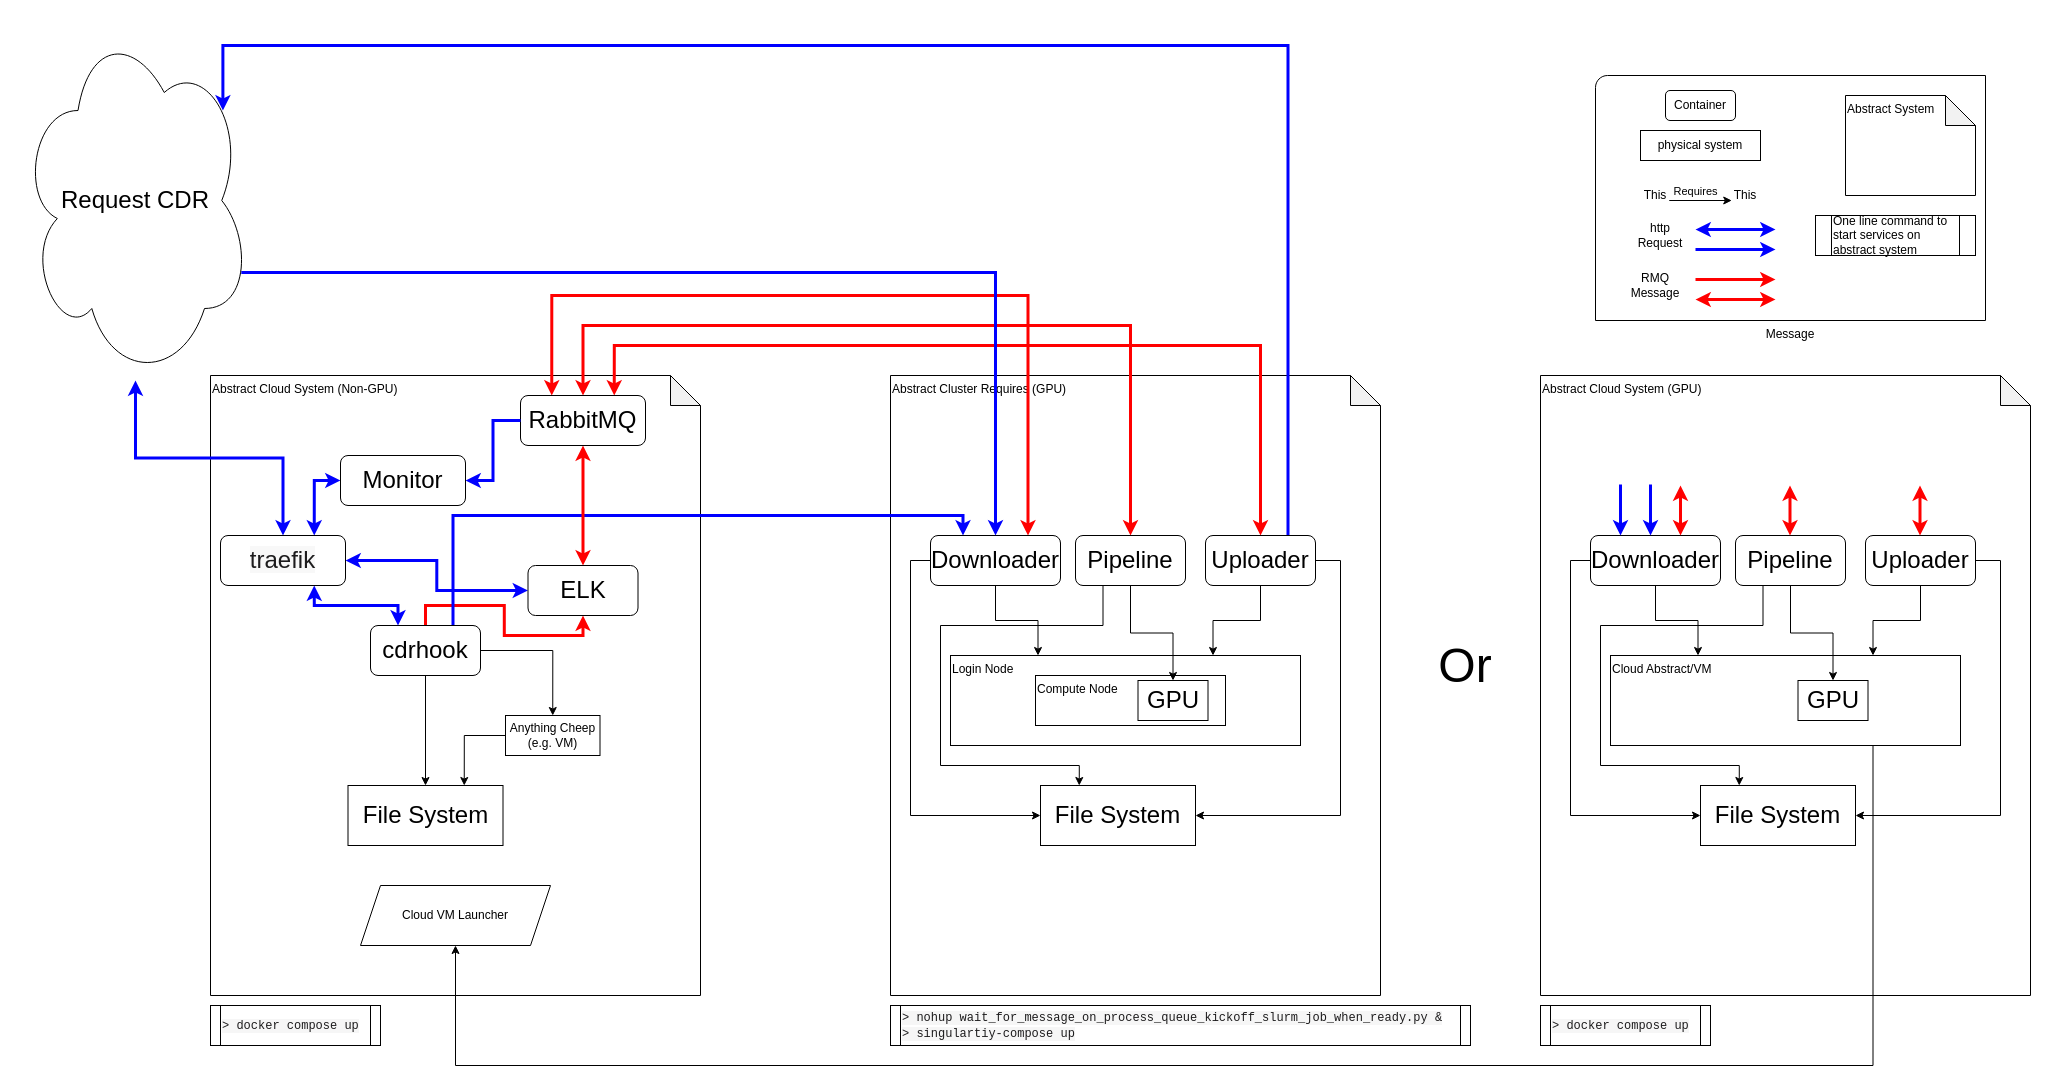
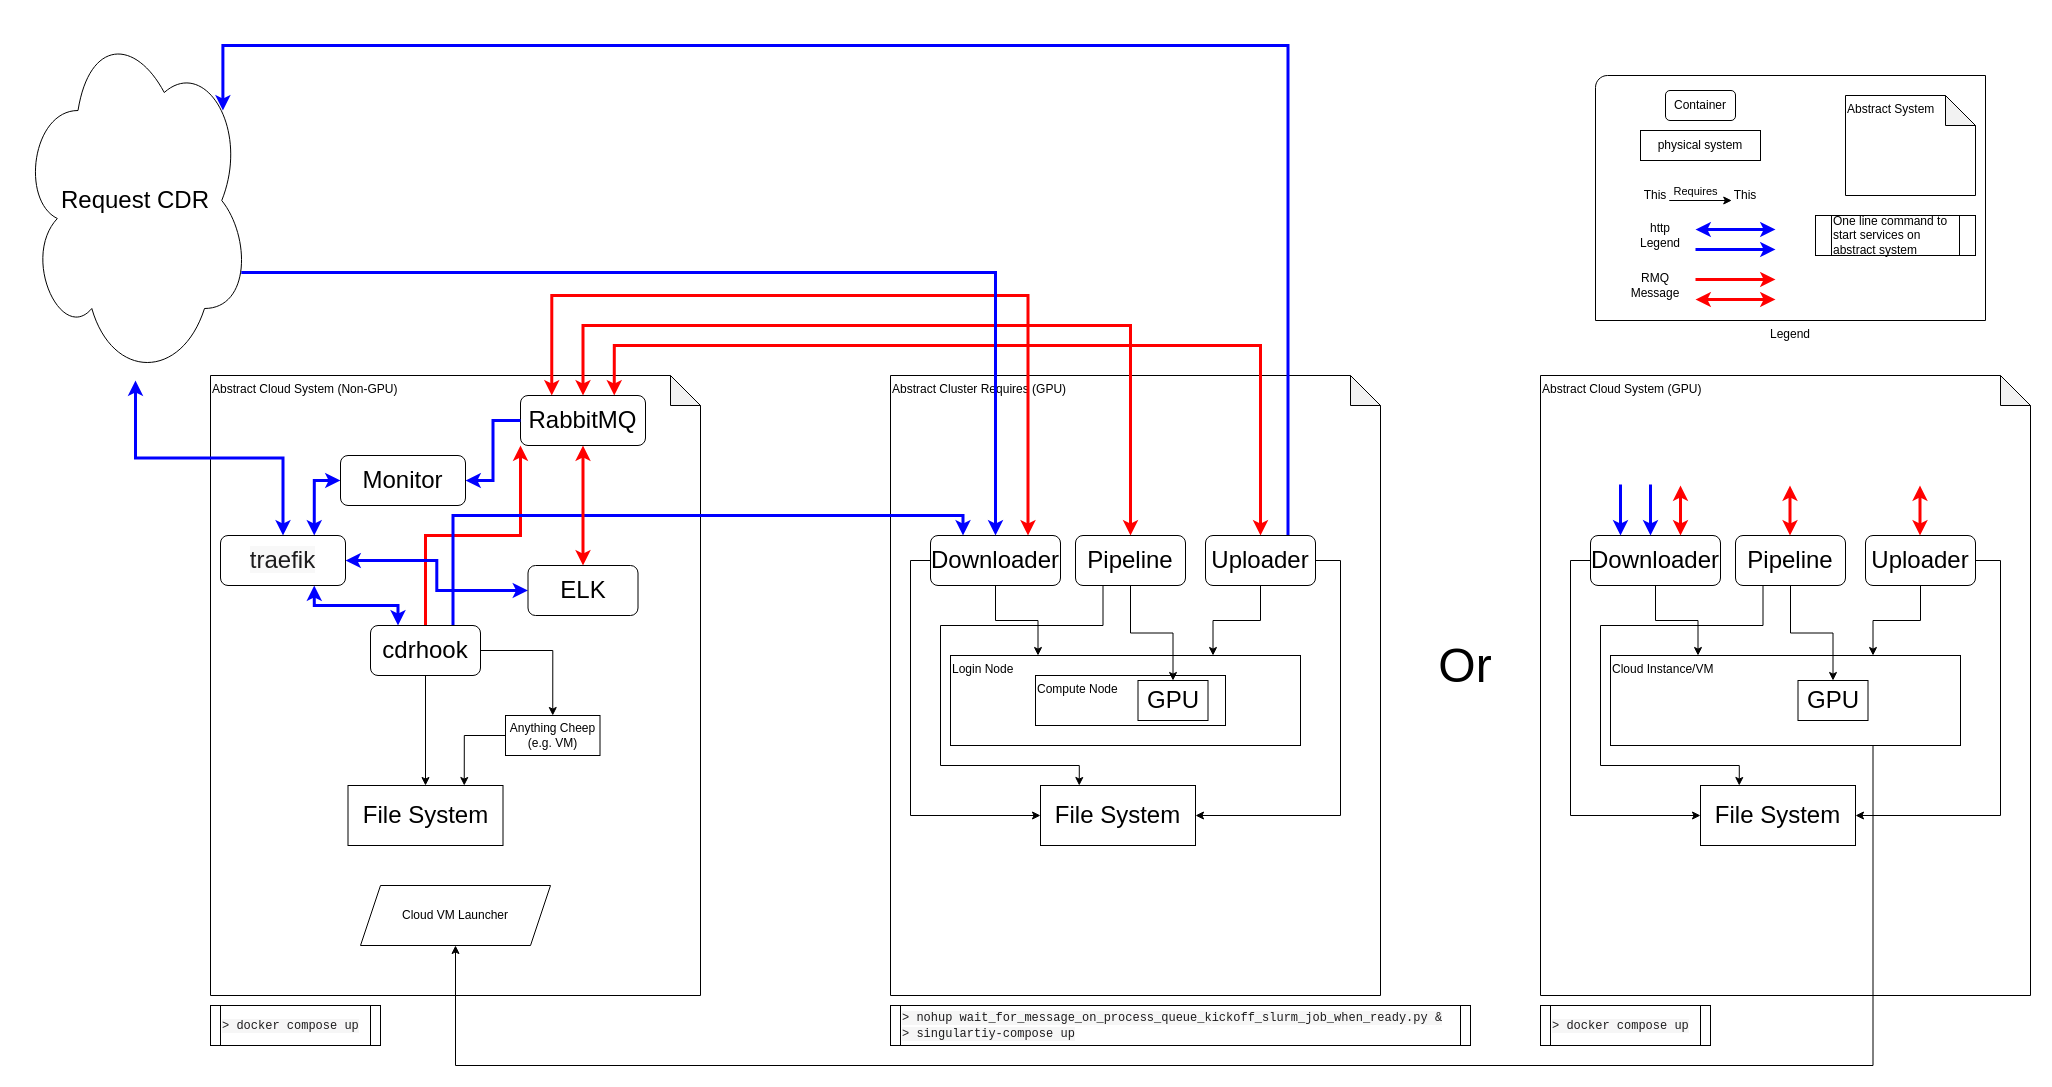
(1661, 236) -> (1661, 236)
(1791, 335) -> (1791, 335)
(504, 624) -> (476, 536)
(1667, 670) -> (1667, 670)
